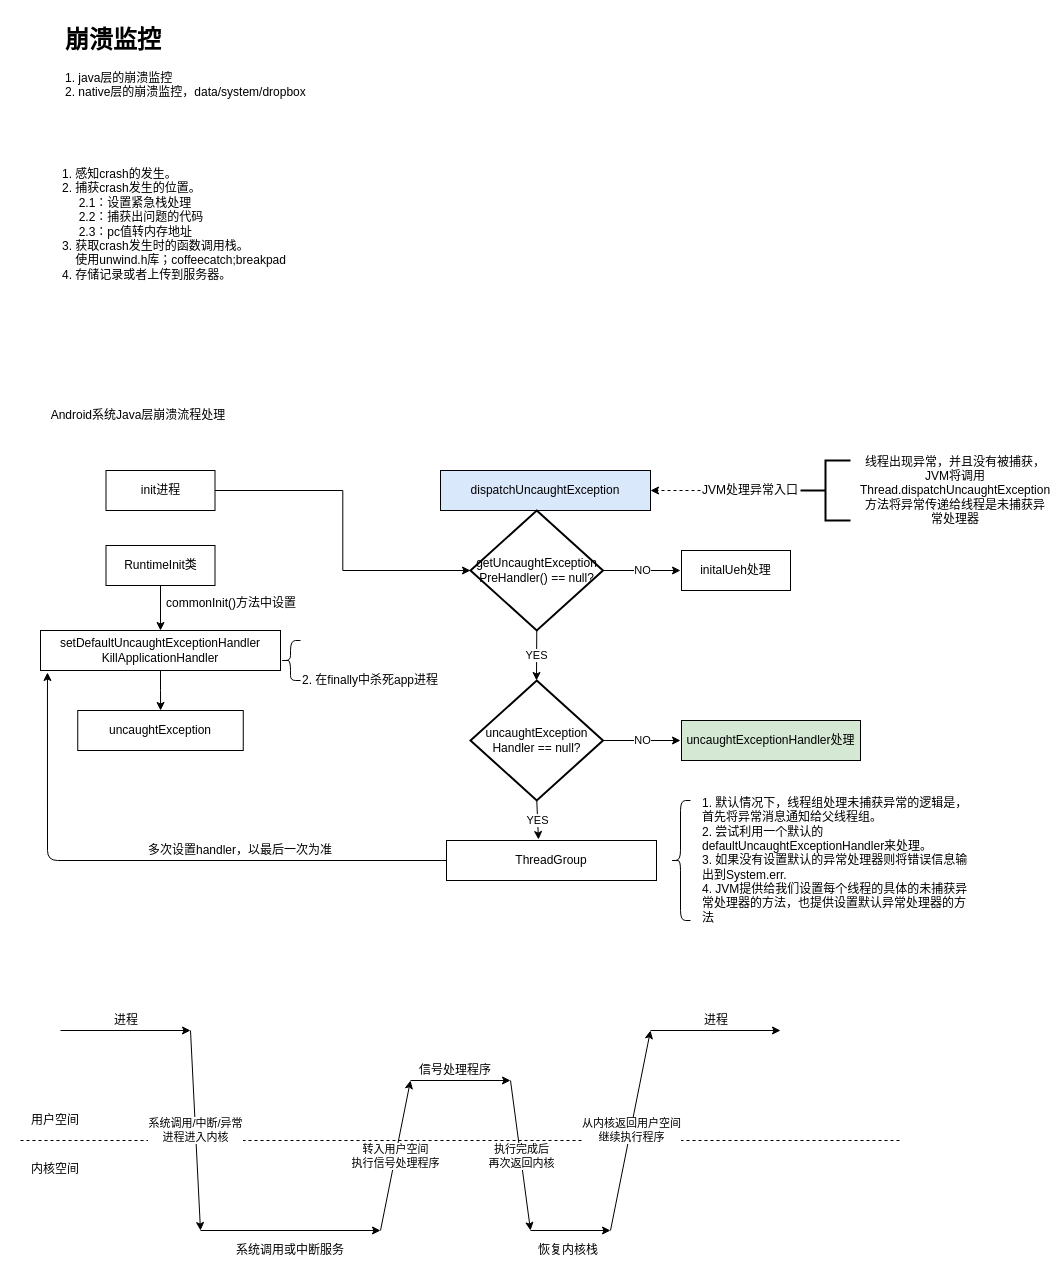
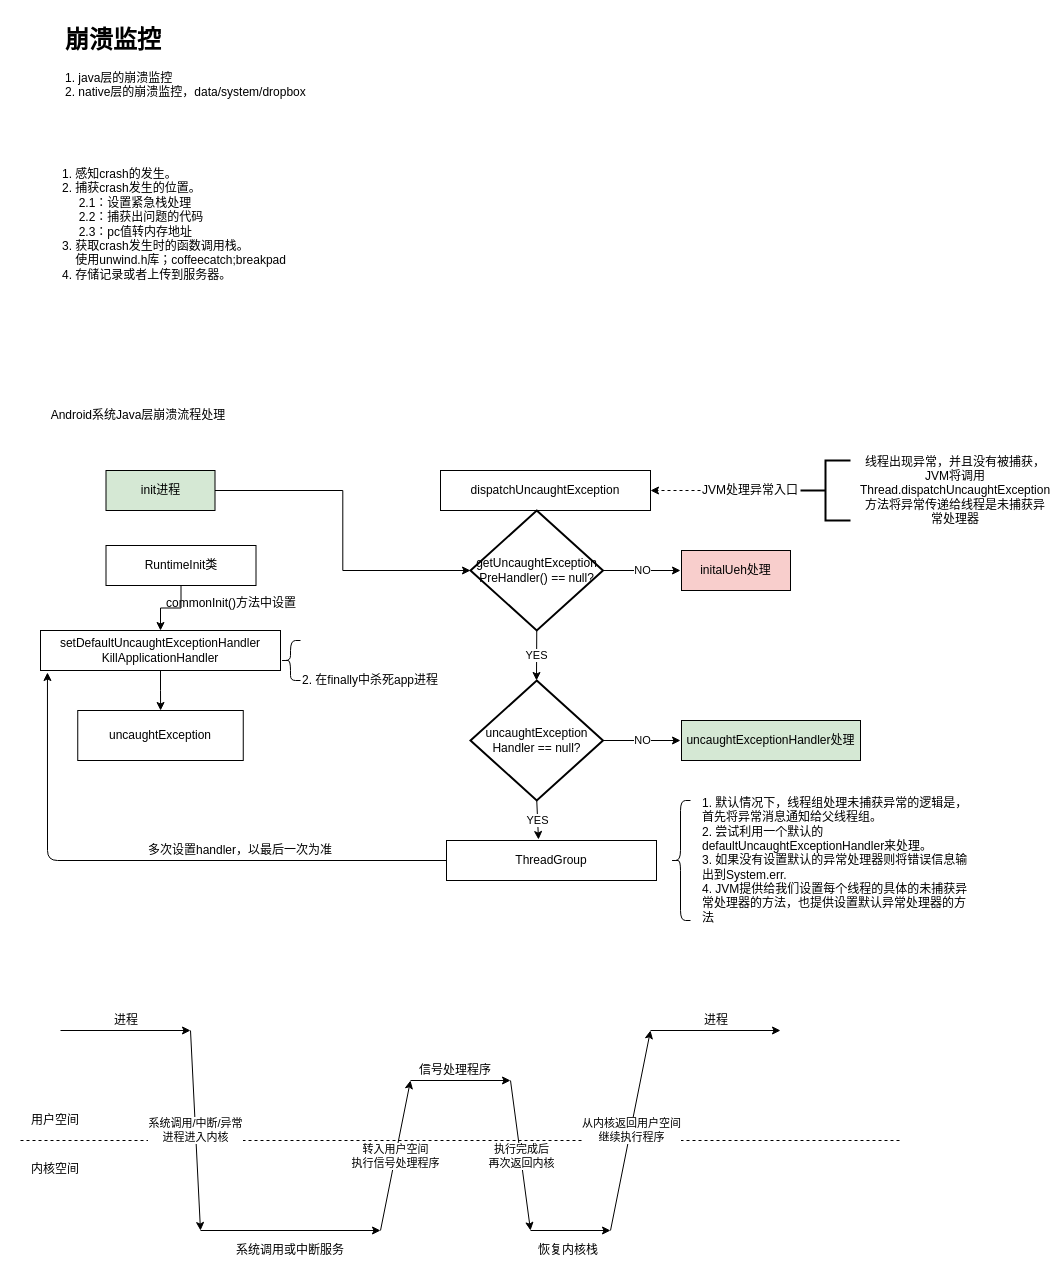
(161, 491) -> (161, 491)
(546, 491) -> (546, 491)
(161, 566) -> (181, 566)
(736, 571) -> (736, 571)
(161, 731) -> (161, 736)
